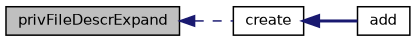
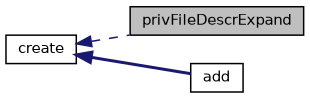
(214, 21) -> (110, 38)
